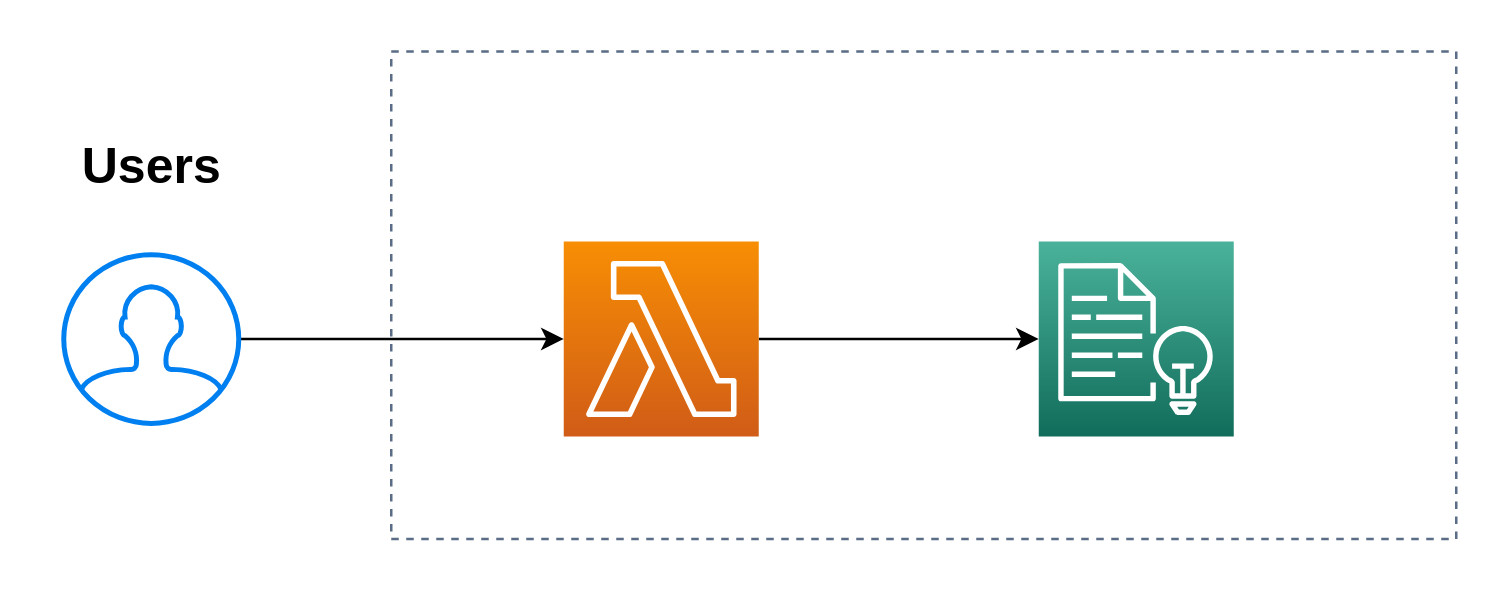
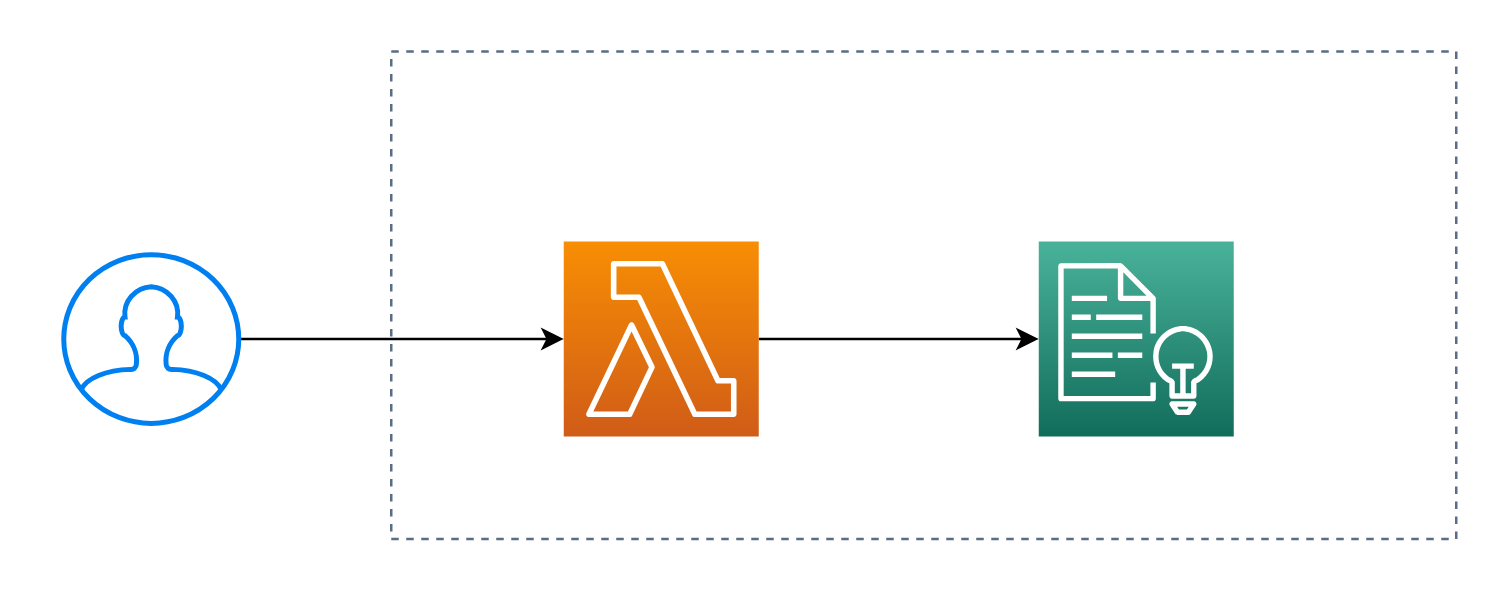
(151, 166) -> none
